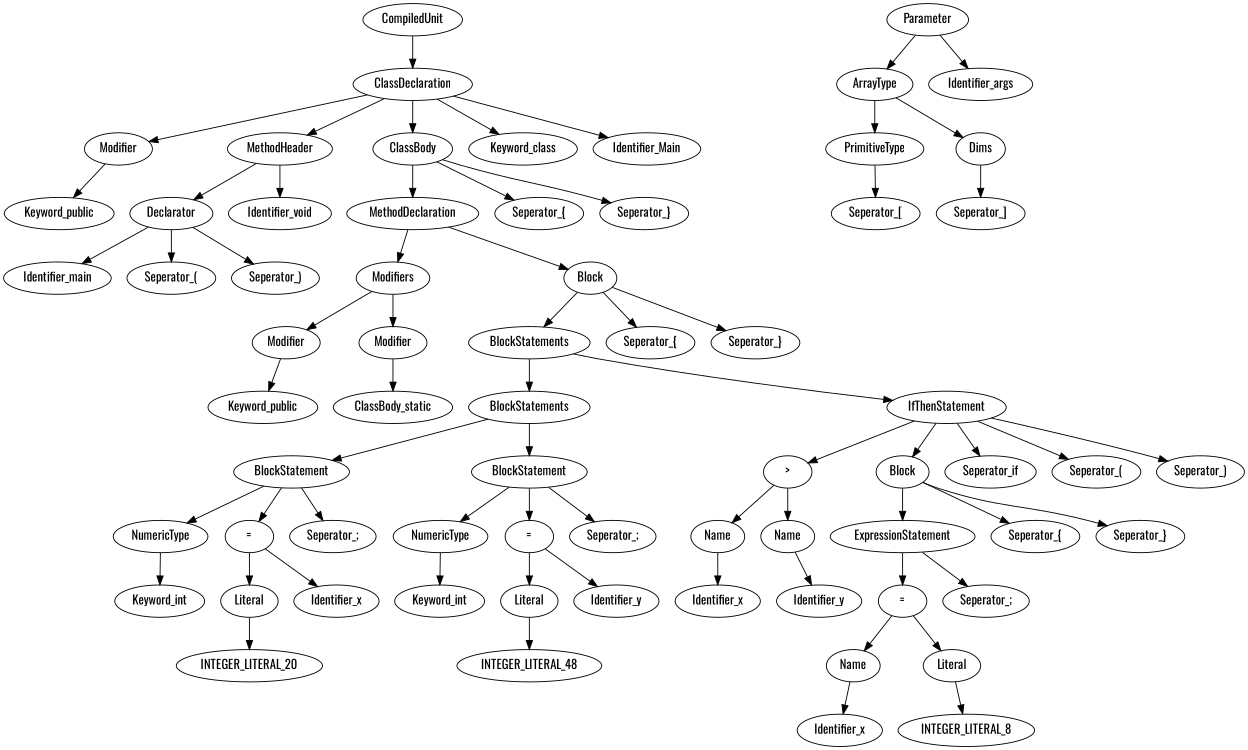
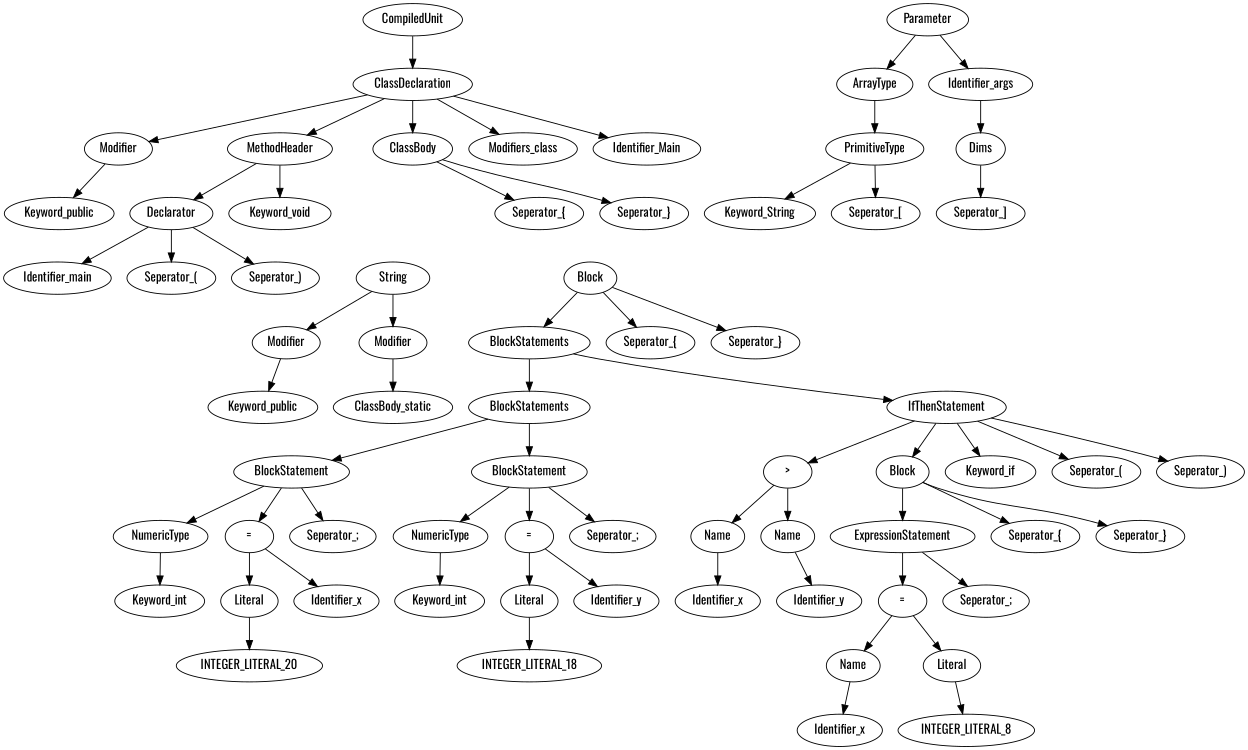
(926, 115) -> (981, 112)
(523, 149) -> (523, 149)
(280, 214) -> (280, 214)
(413, 214) -> none
none -> (760, 214)
(393, 278) -> (393, 278)
(991, 472) -> (991, 472)
(529, 666) -> (529, 666)
